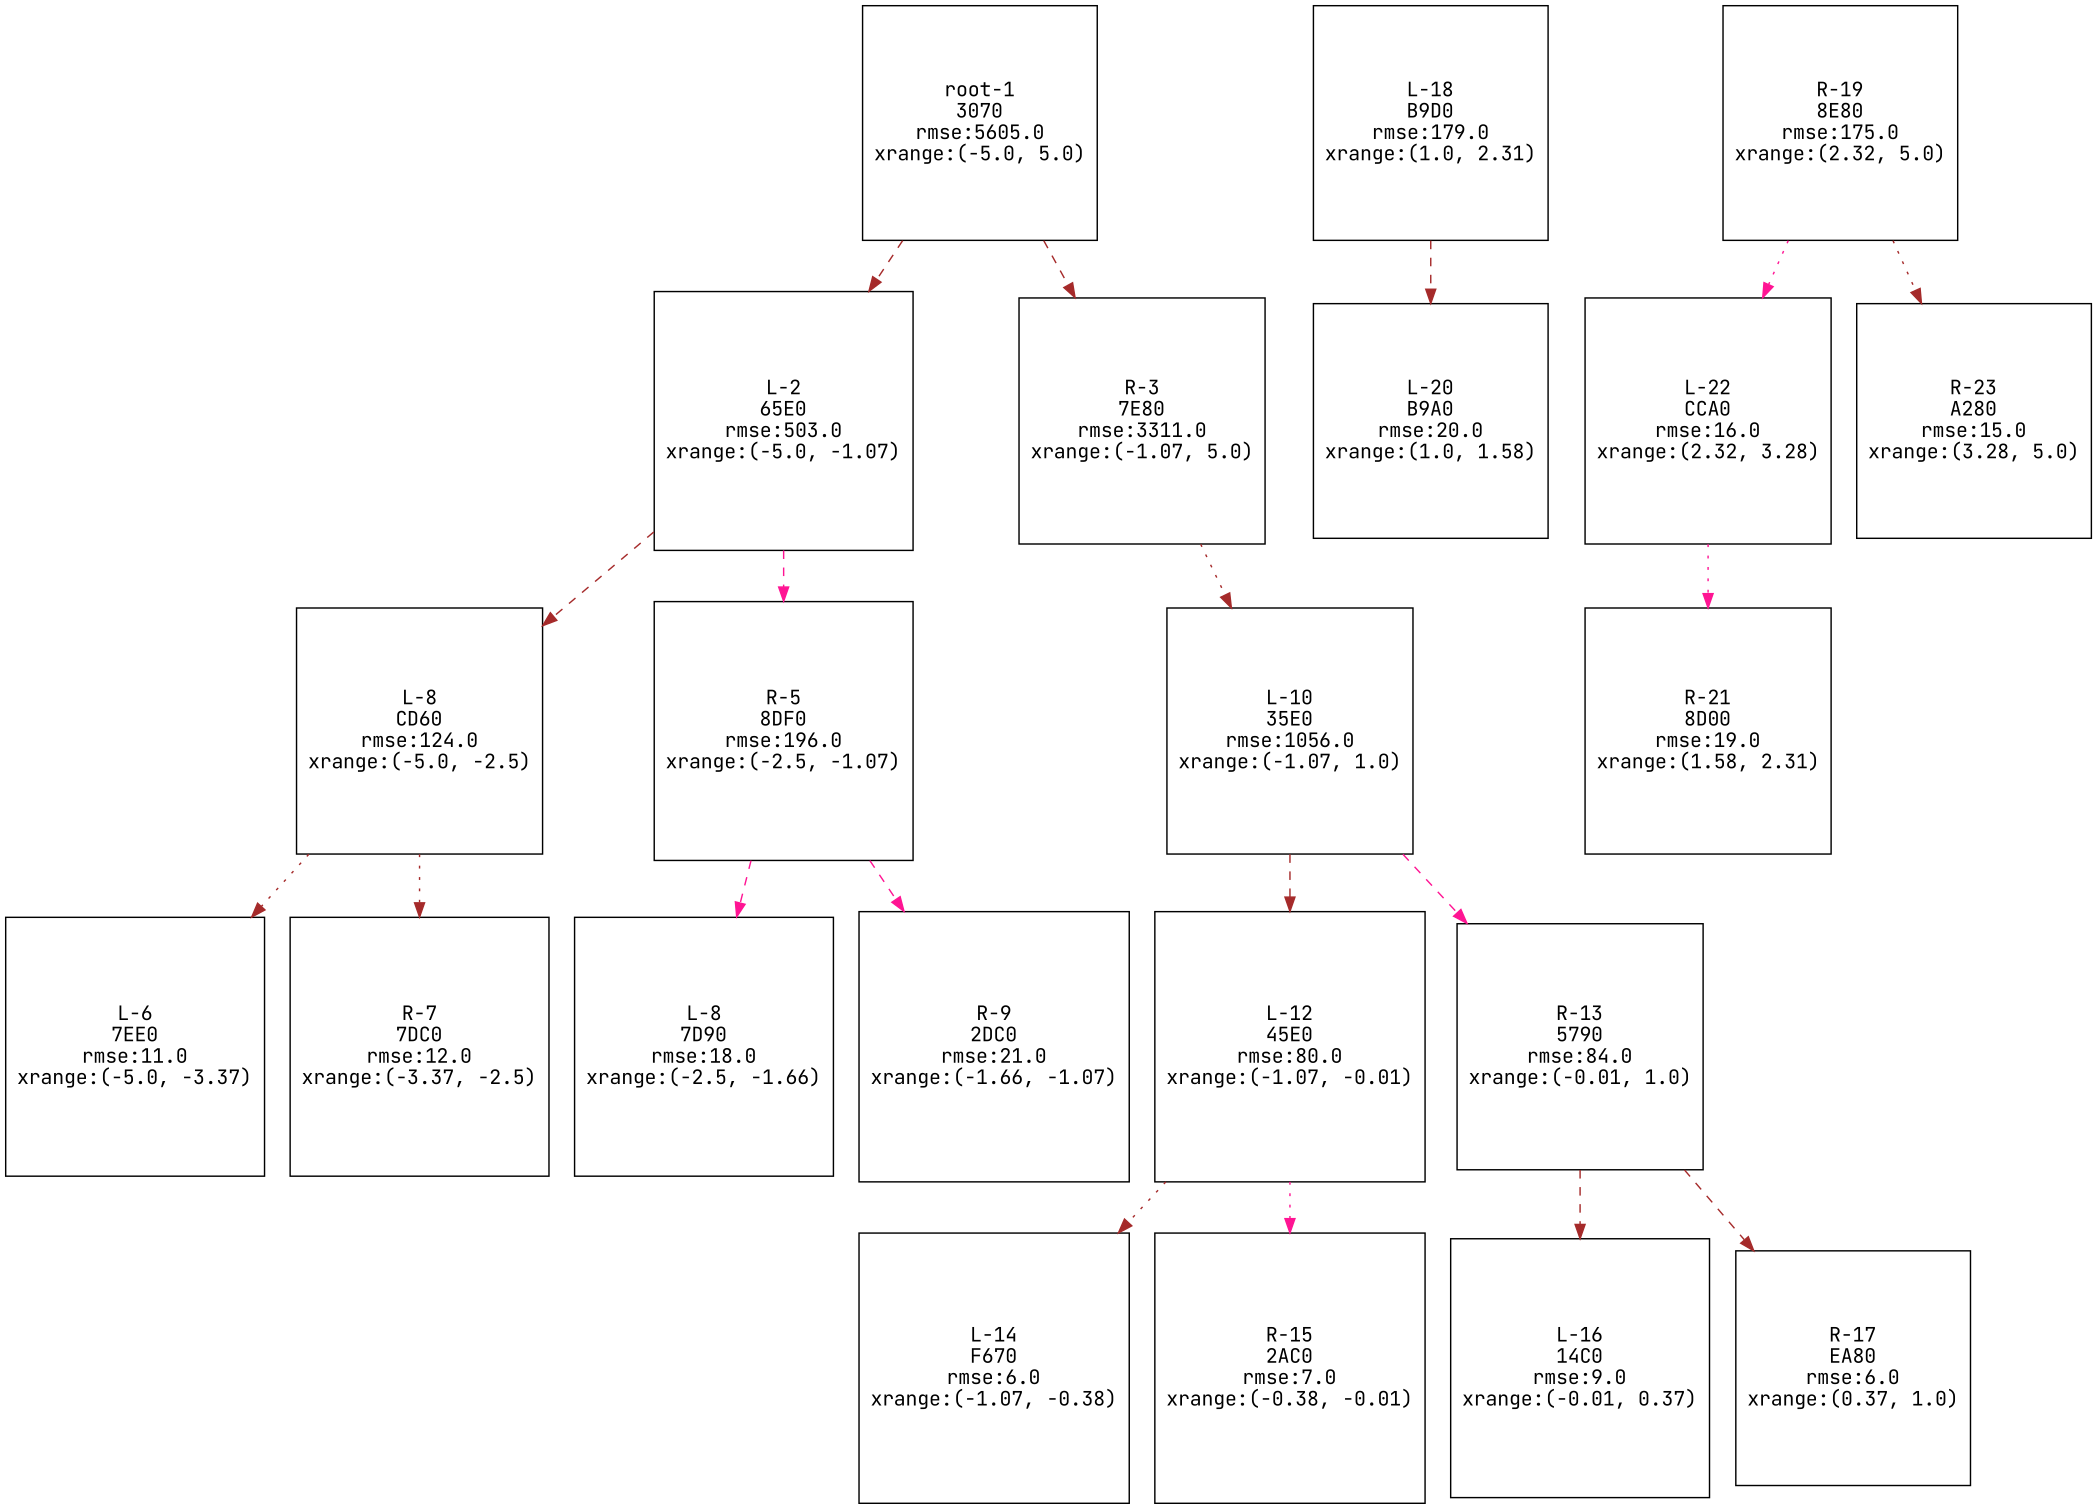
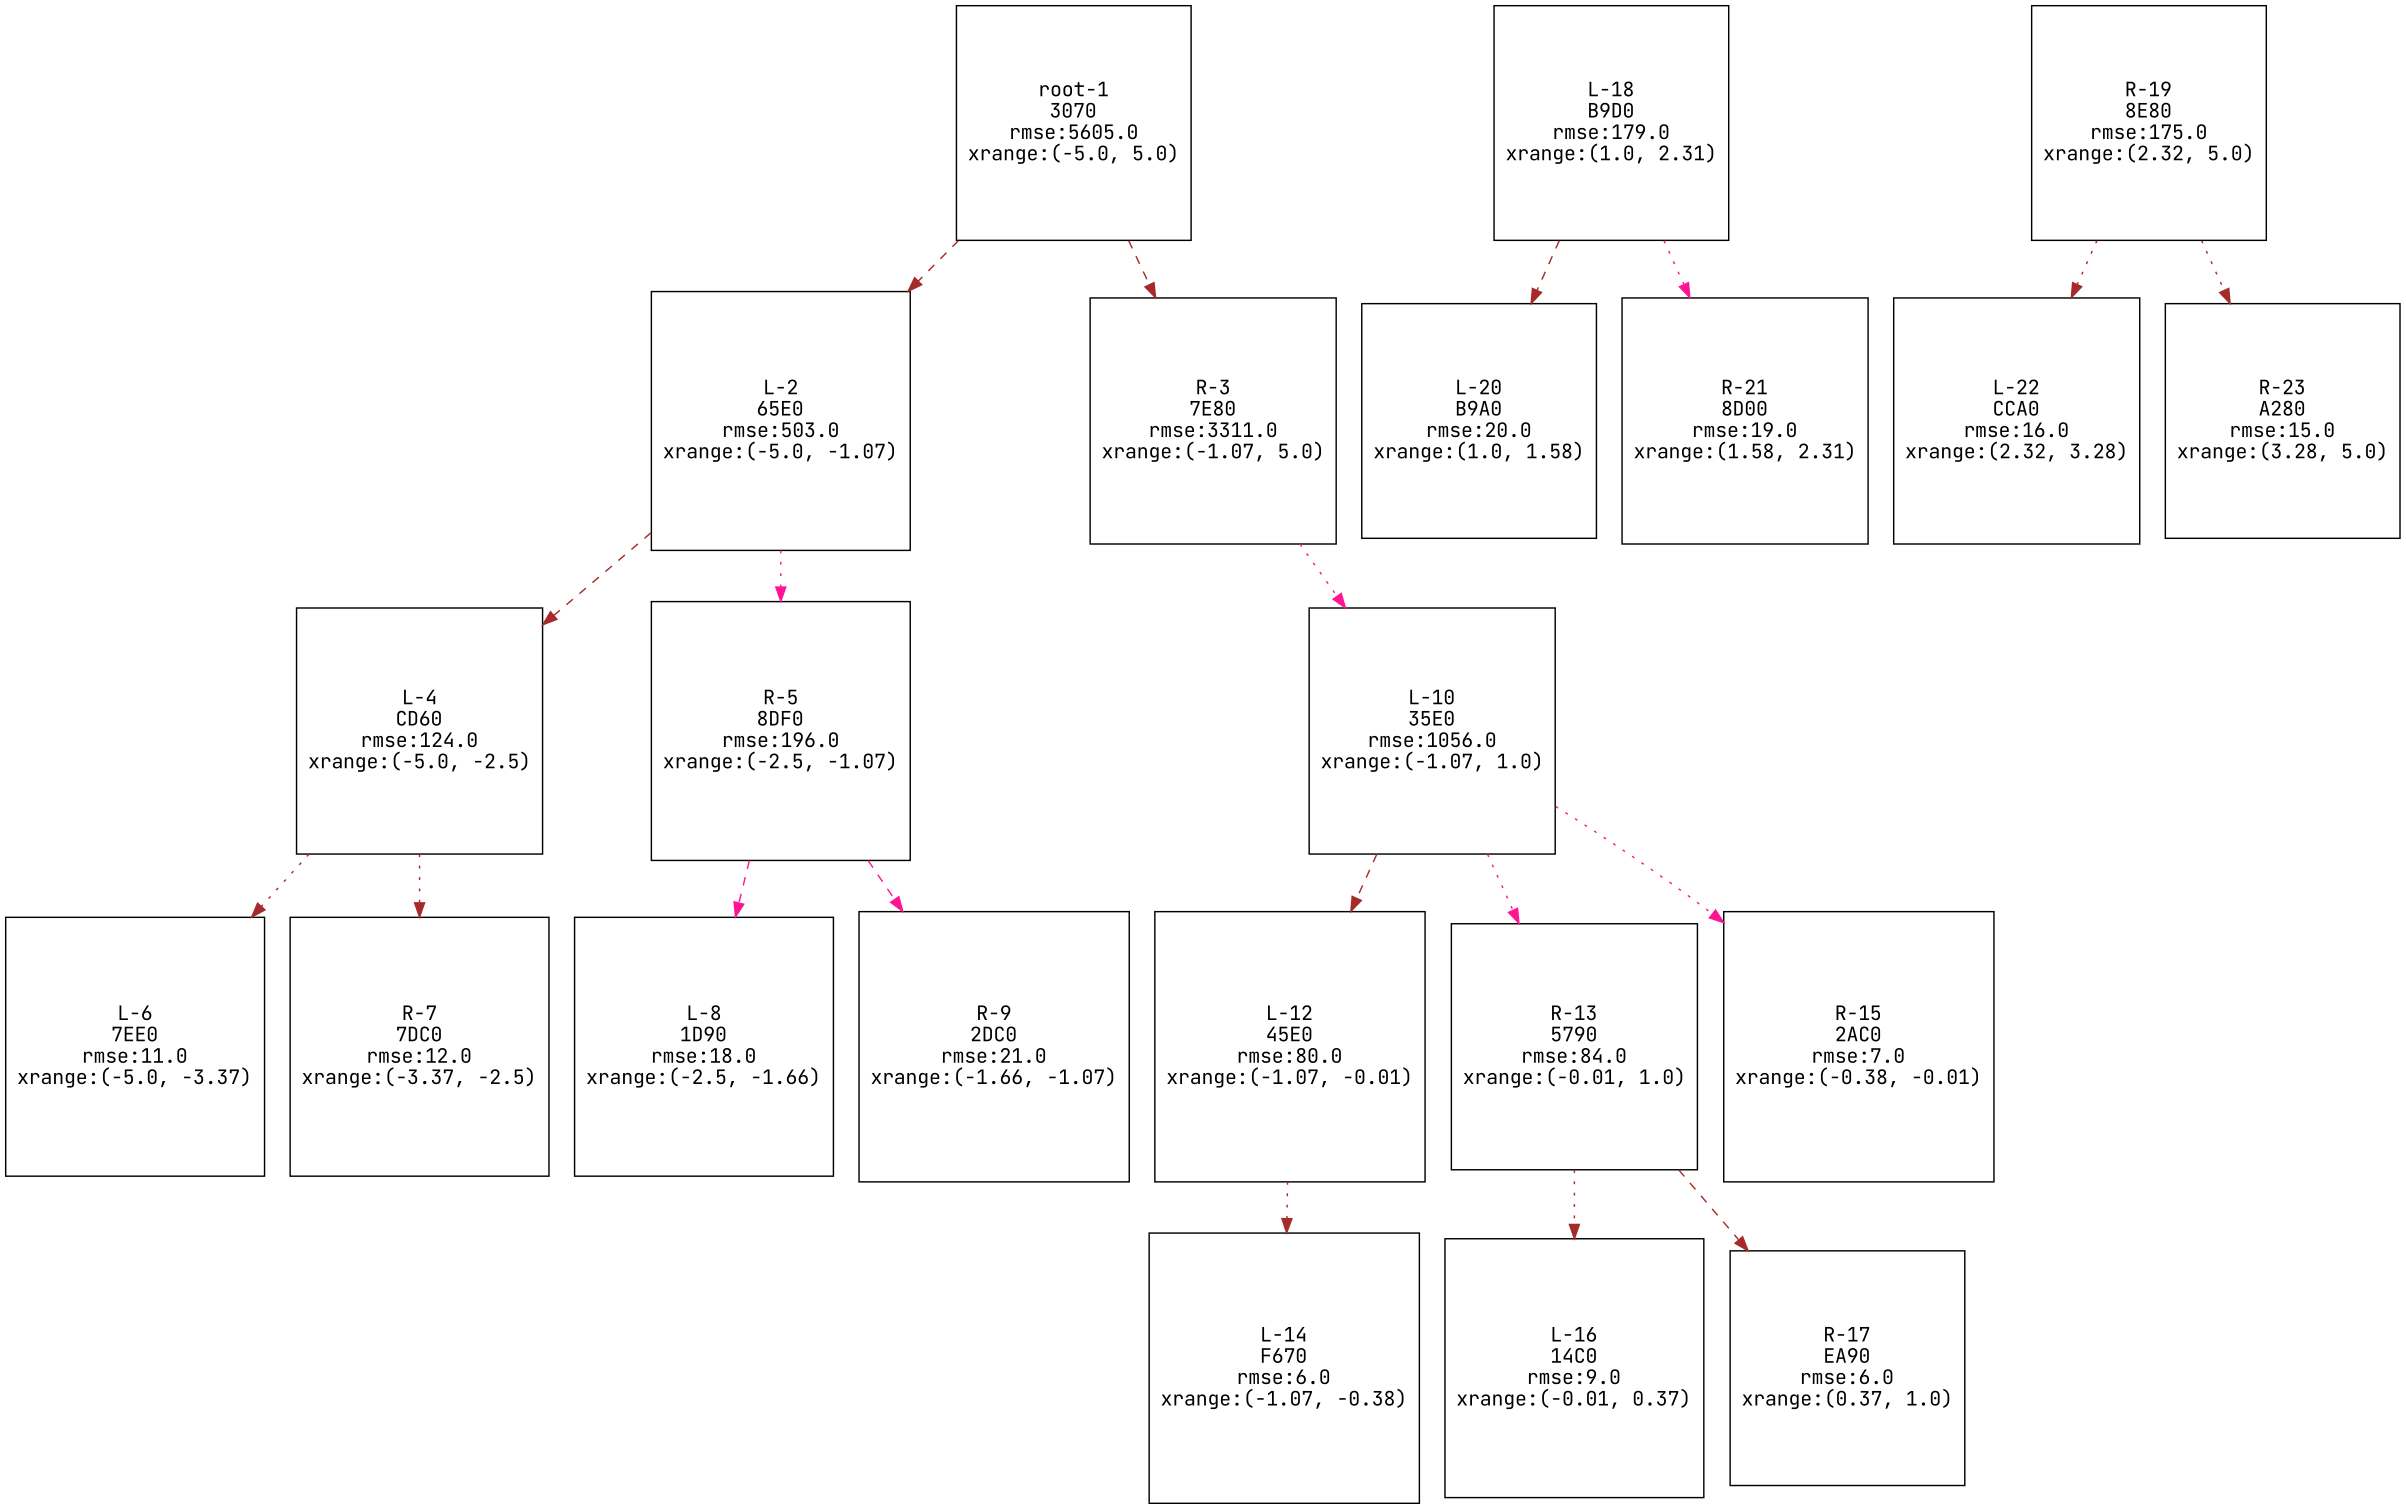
(1778, 262) -> (2087, 262)
(784, 569) -> (781, 569)
(1708, 569) -> (1674, 262)
(1213, 570) -> (1318, 570)
(420, 731) -> (420, 731)
(1430, 883) -> (1500, 882)
(704, 1047) -> (704, 1047)
(1580, 1197) -> (1574, 1197)
(1290, 1200) -> (1635, 858)
(1853, 1368) -> (1847, 1368)
